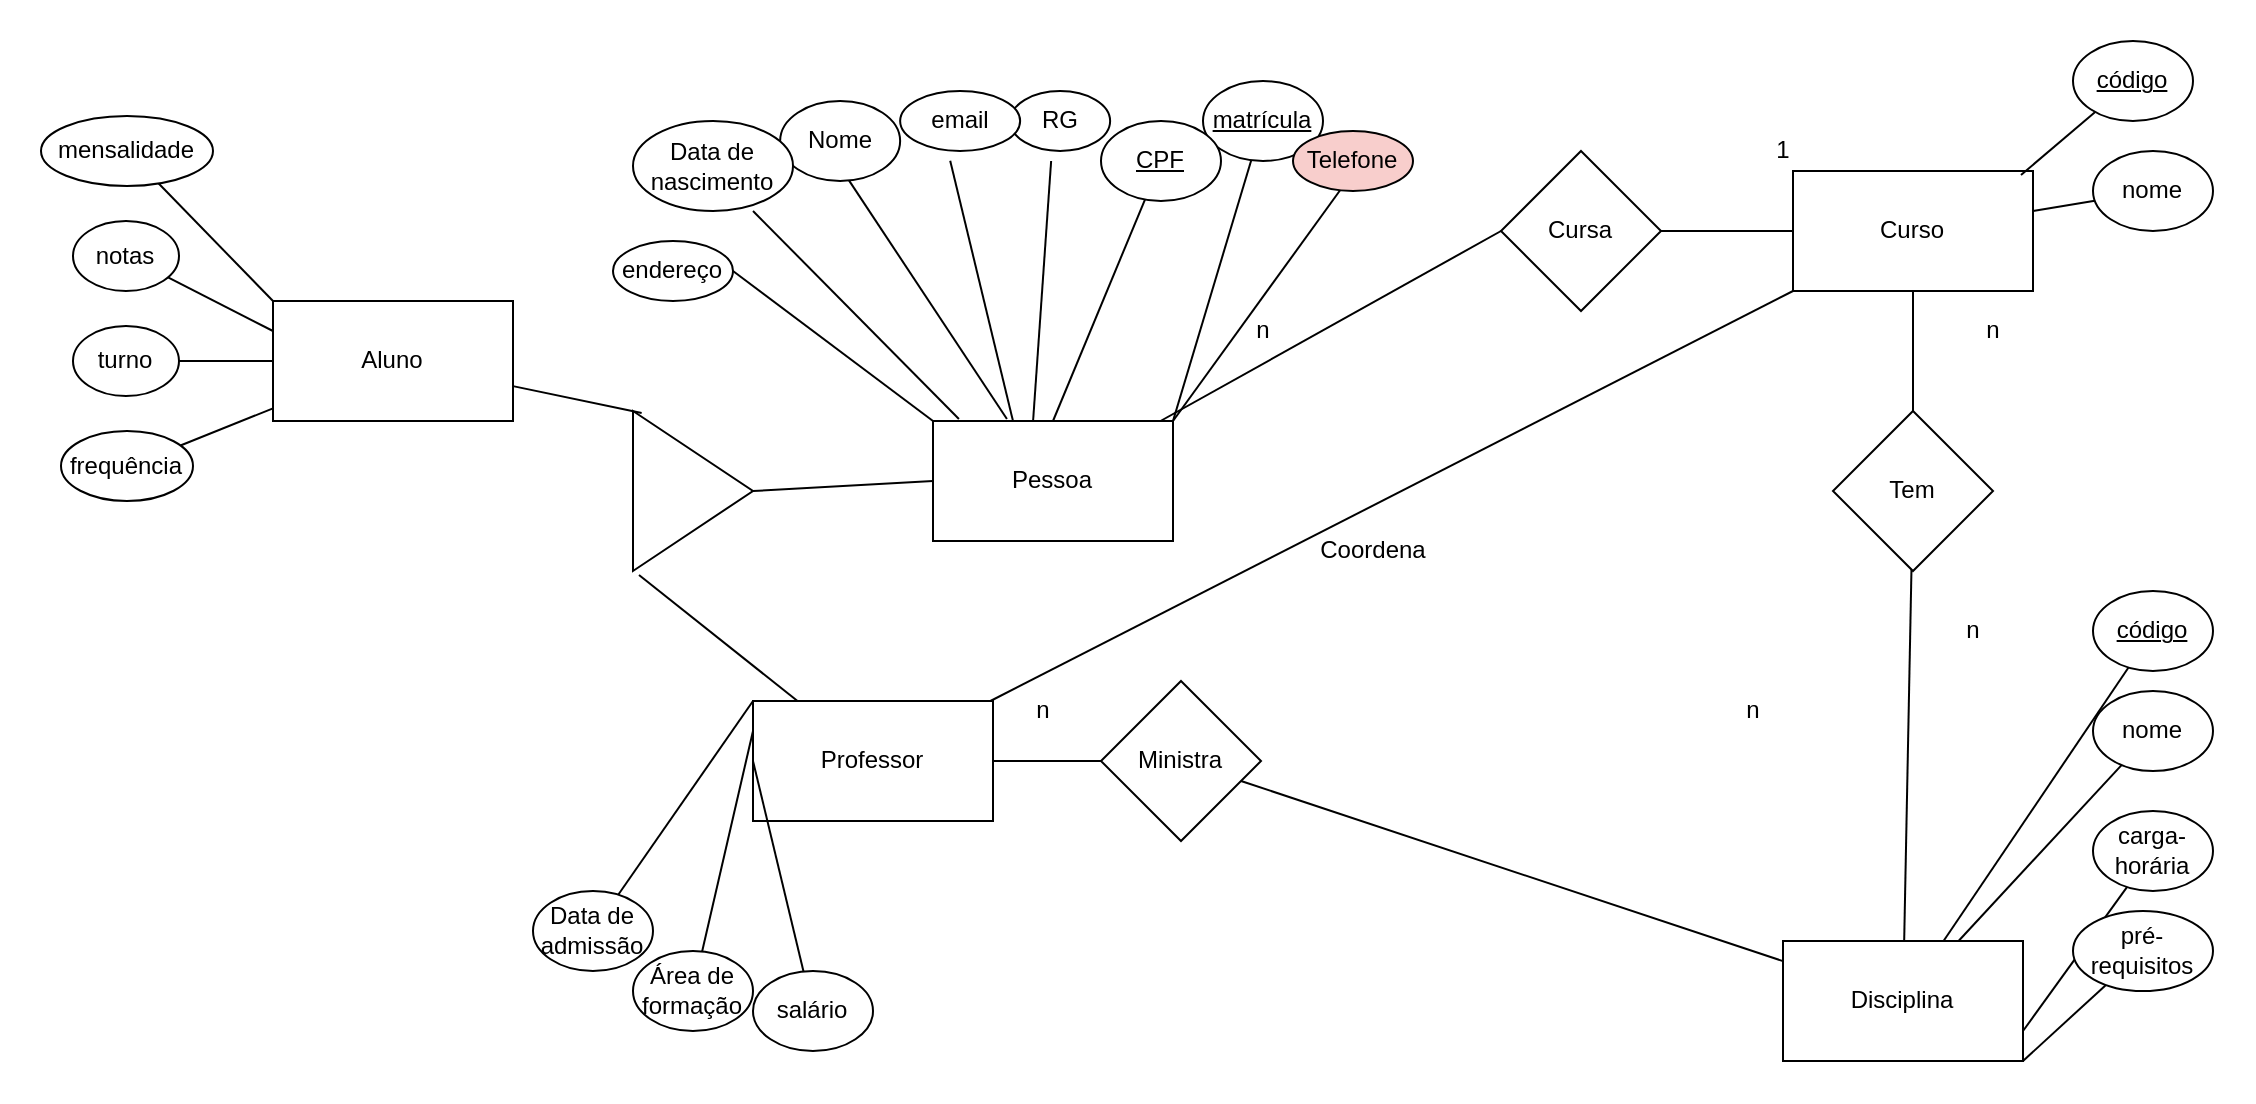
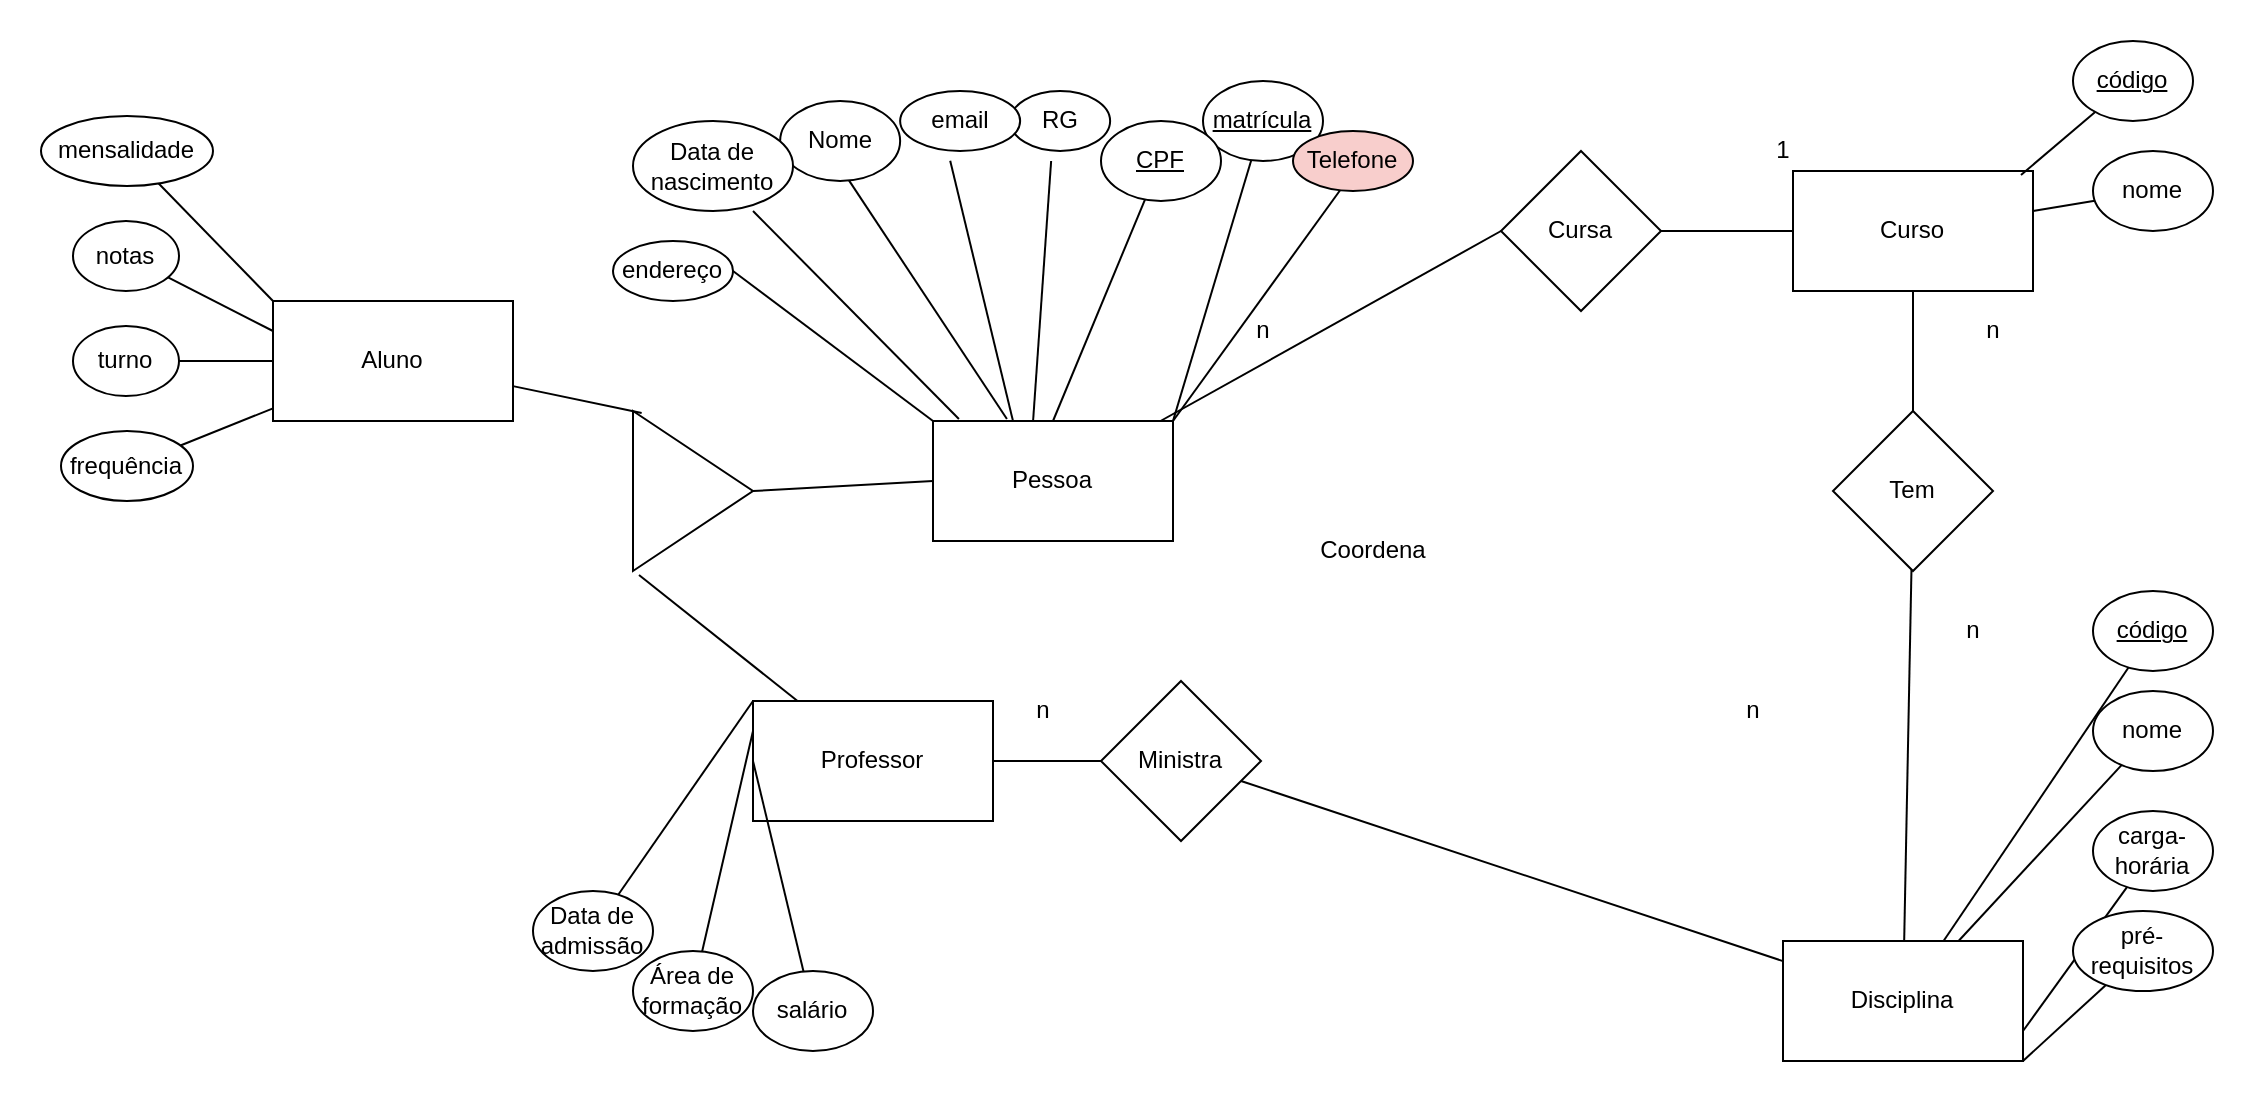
(1391, 496) -> none
